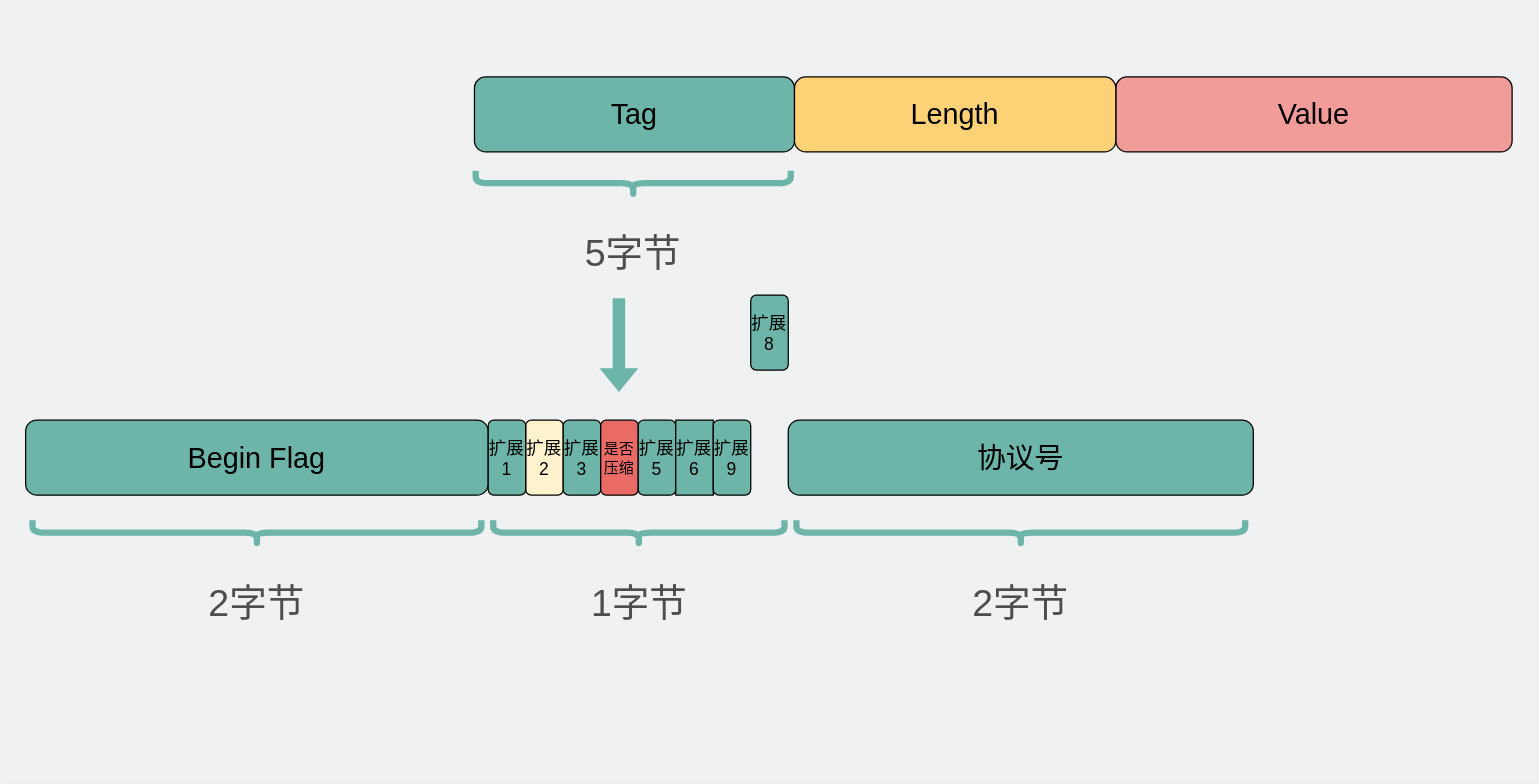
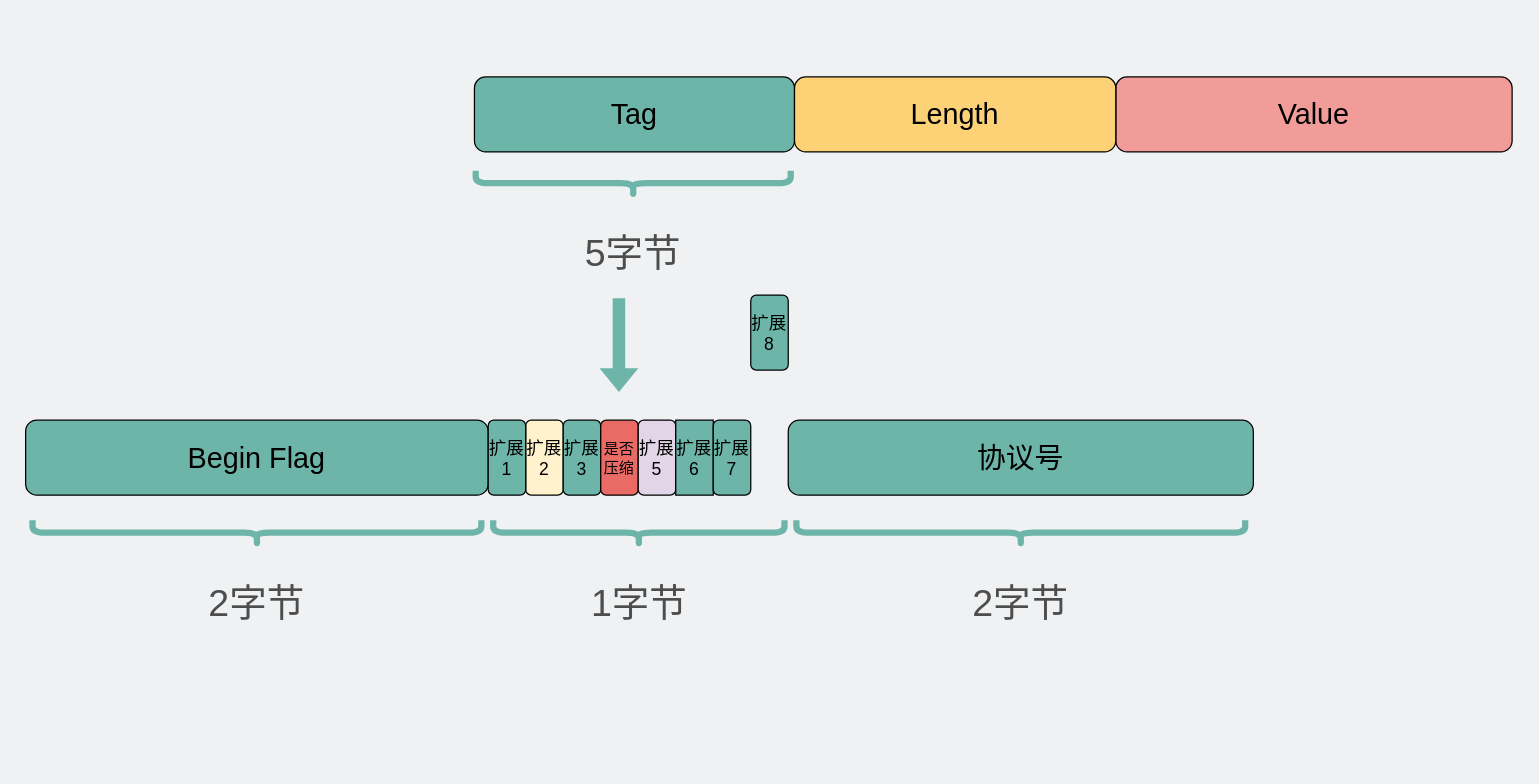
(657, 458) -> (657, 458)
(732, 458) -> (732, 458)
